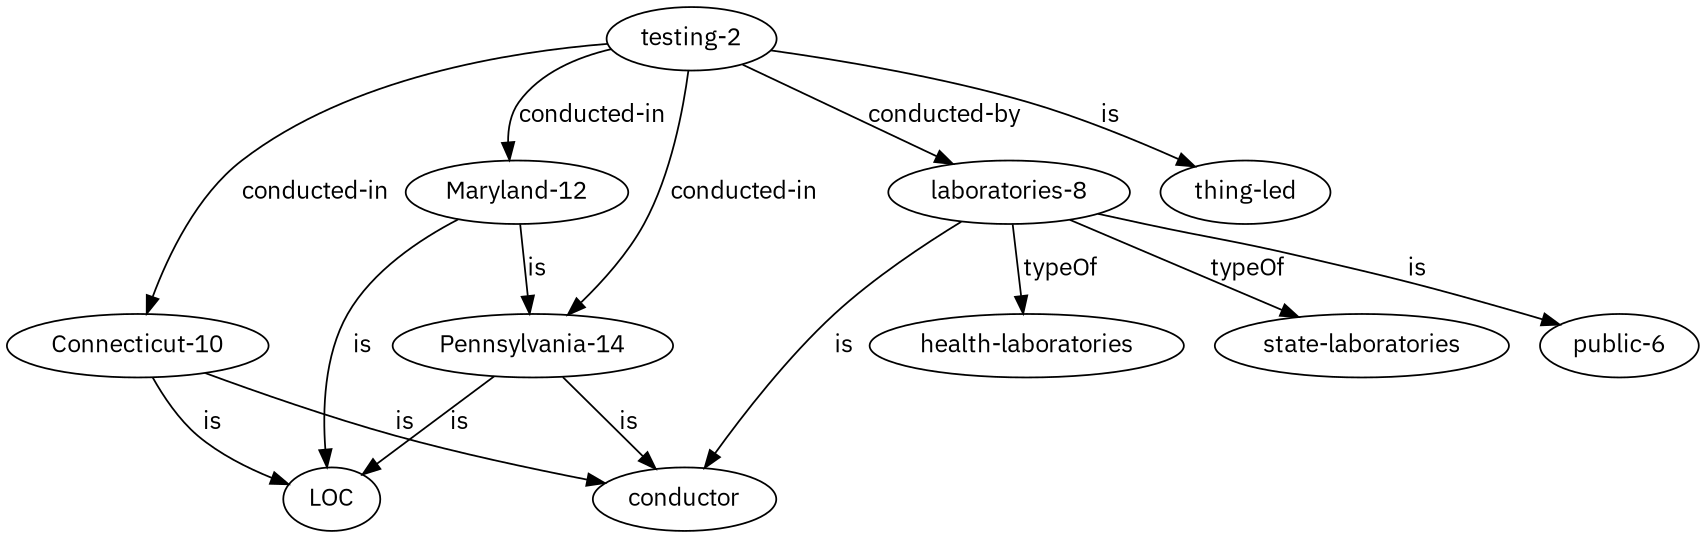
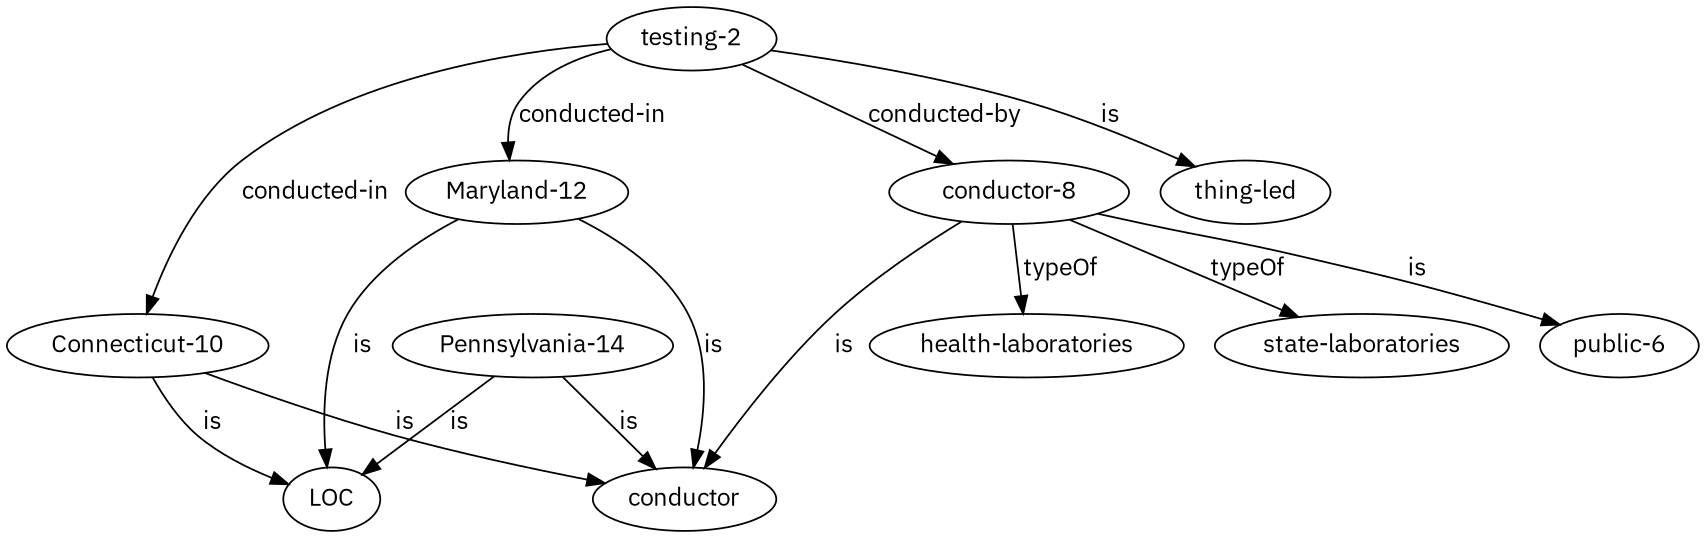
(1009, 192) -> (1009, 192)
(657, 197) -> none
(524, 260) -> (686, 310)
